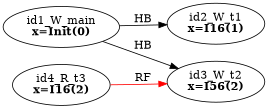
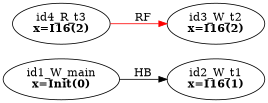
(137, 54) -> none
(216, 87) -> (216, 29)
